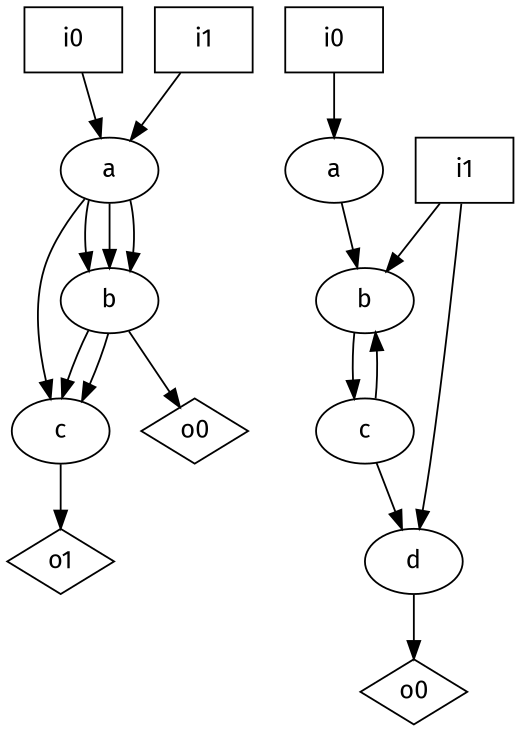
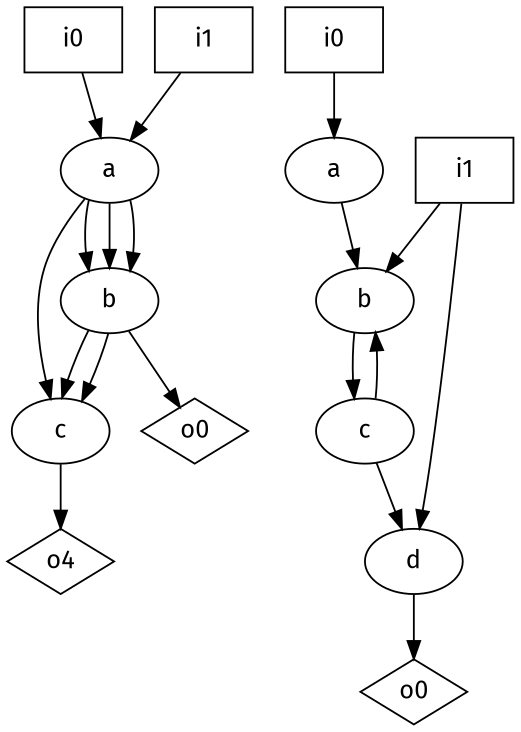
(61, 561) -> (61, 561)
